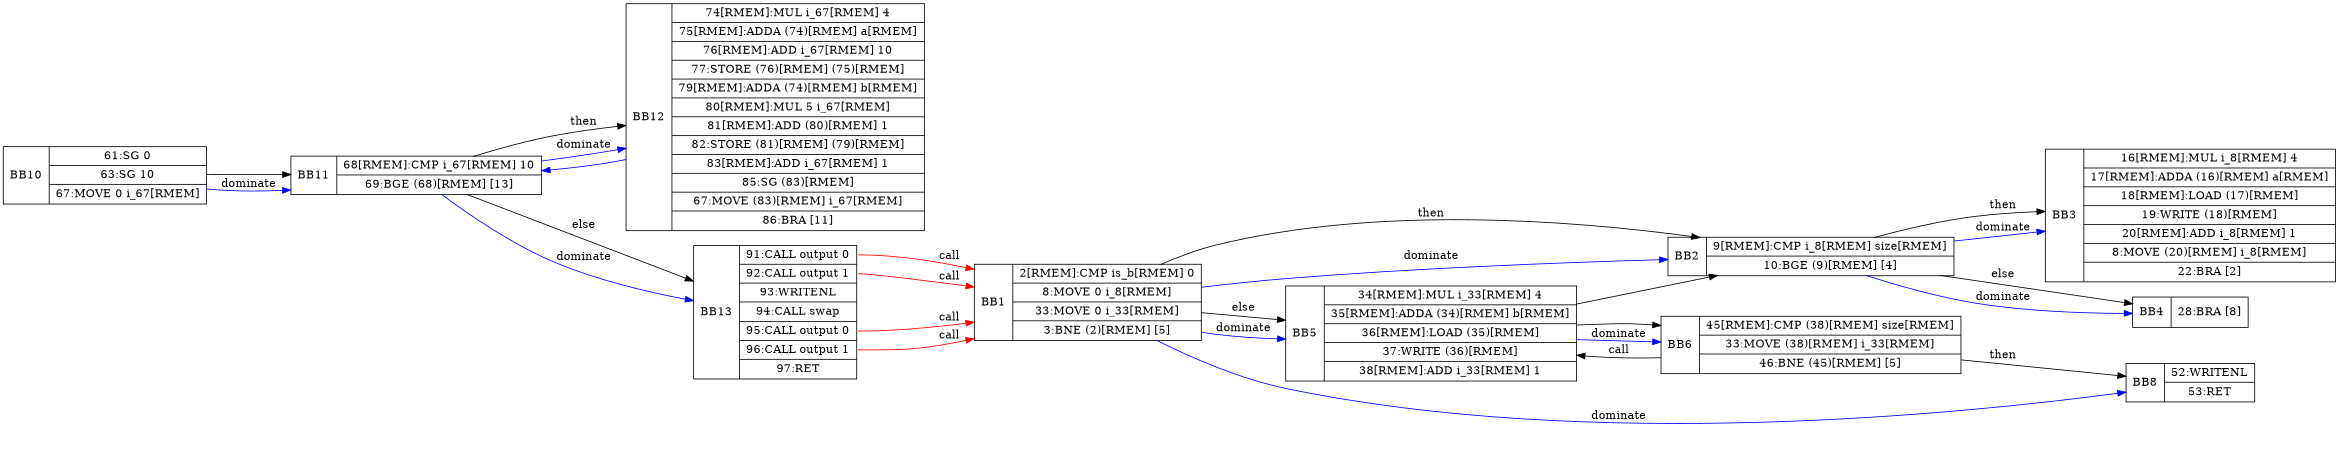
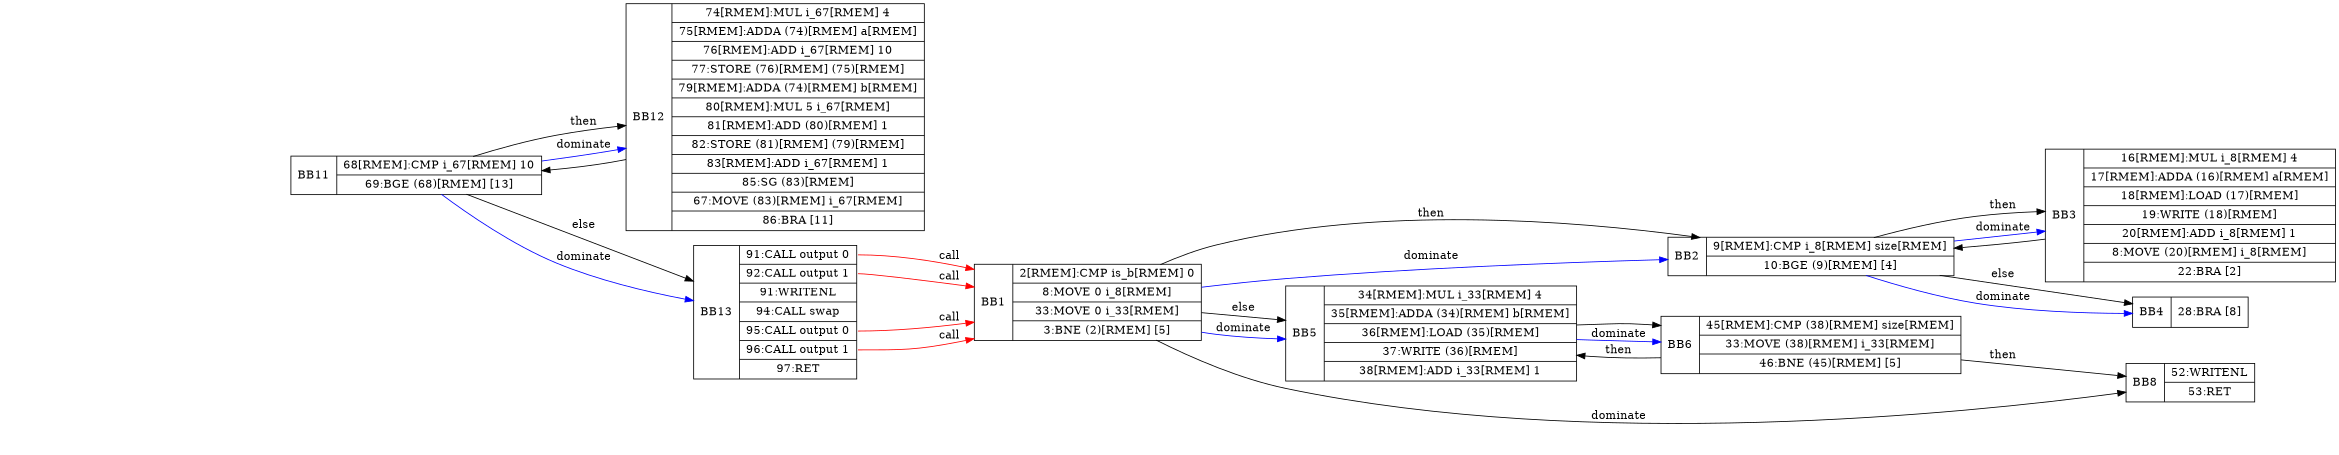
(588, 166) -> (588, 166)
(105, 175) -> none
(1643, 291) -> (2004, 244)
(798, 292) -> (798, 292)
(1619, 350) -> (1619, 350)
(1632, 423) -> (1632, 423)
